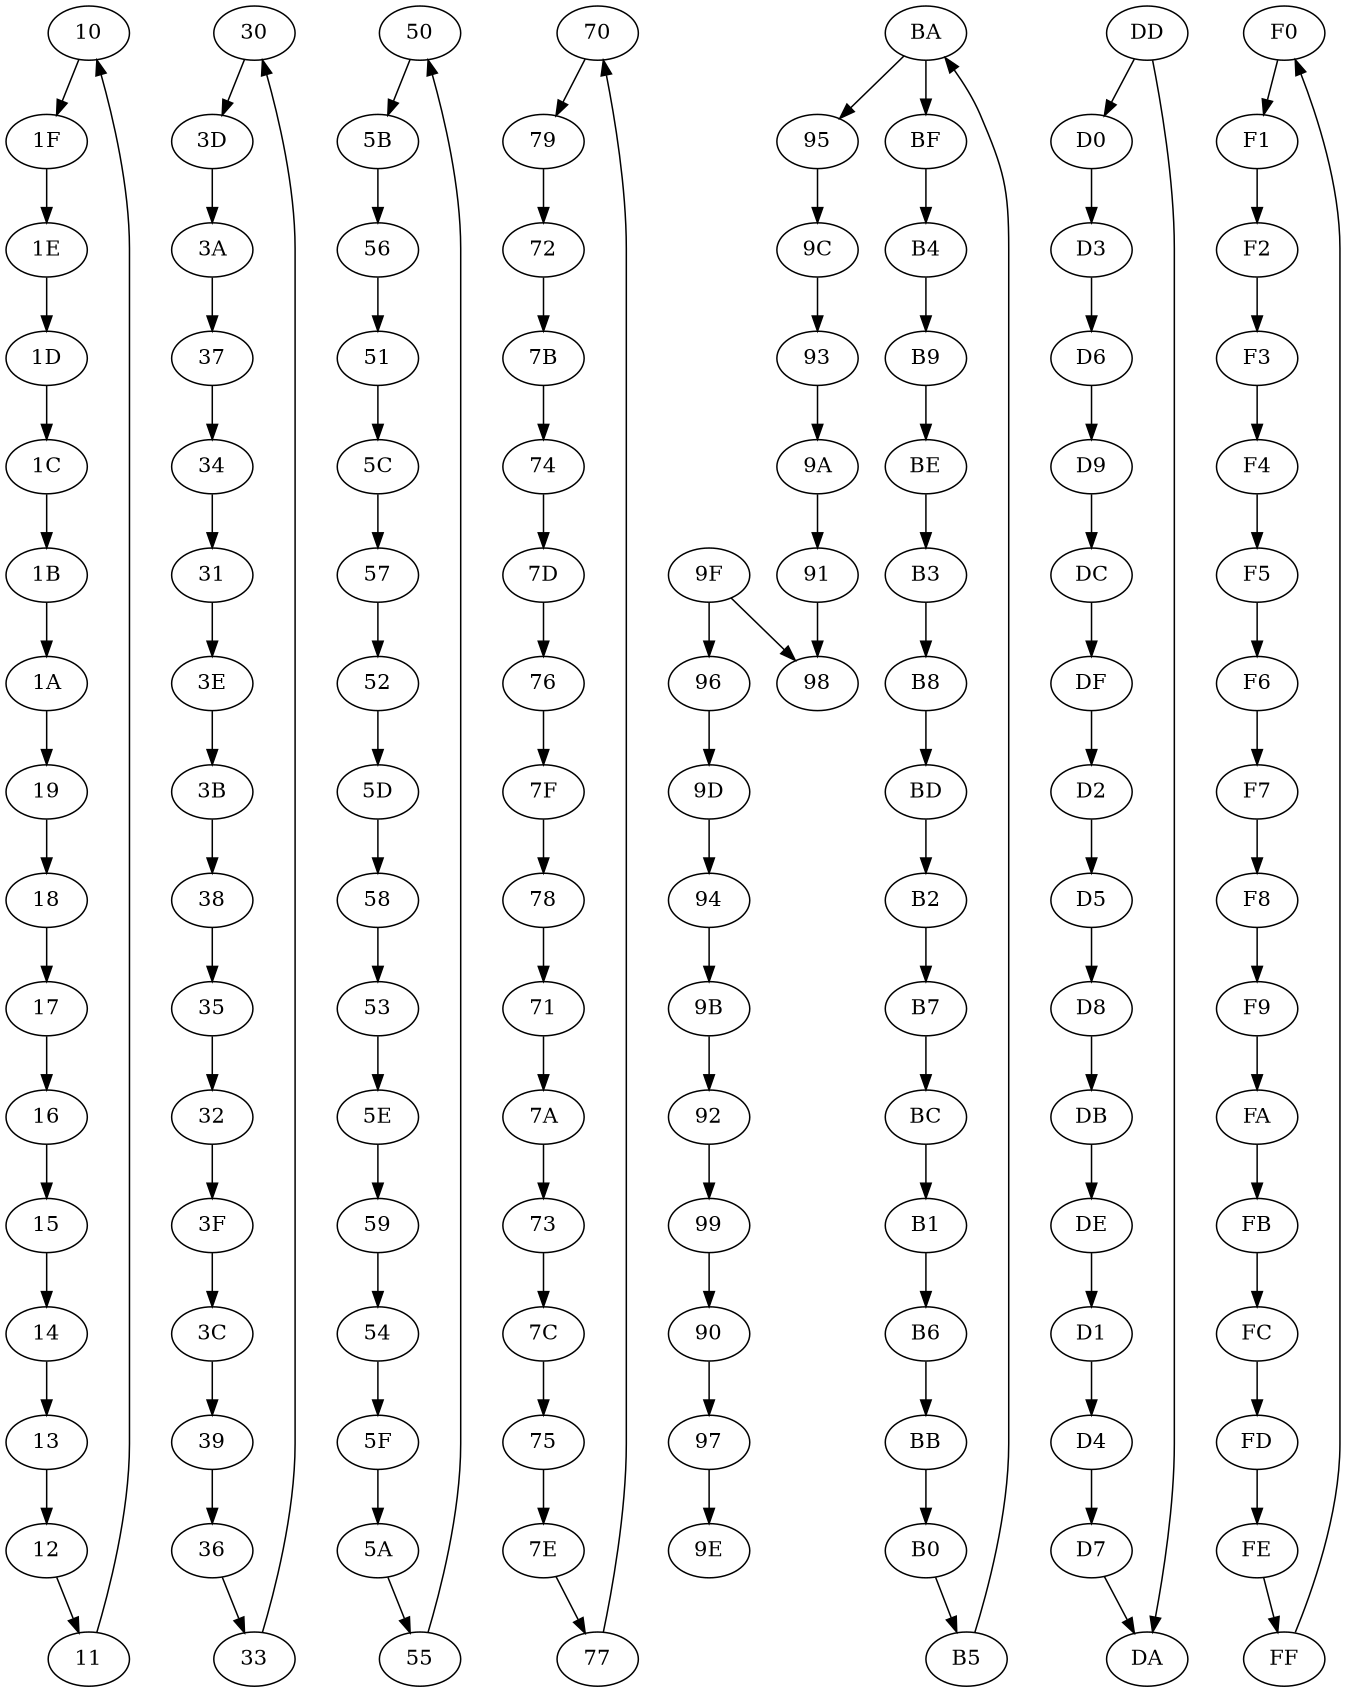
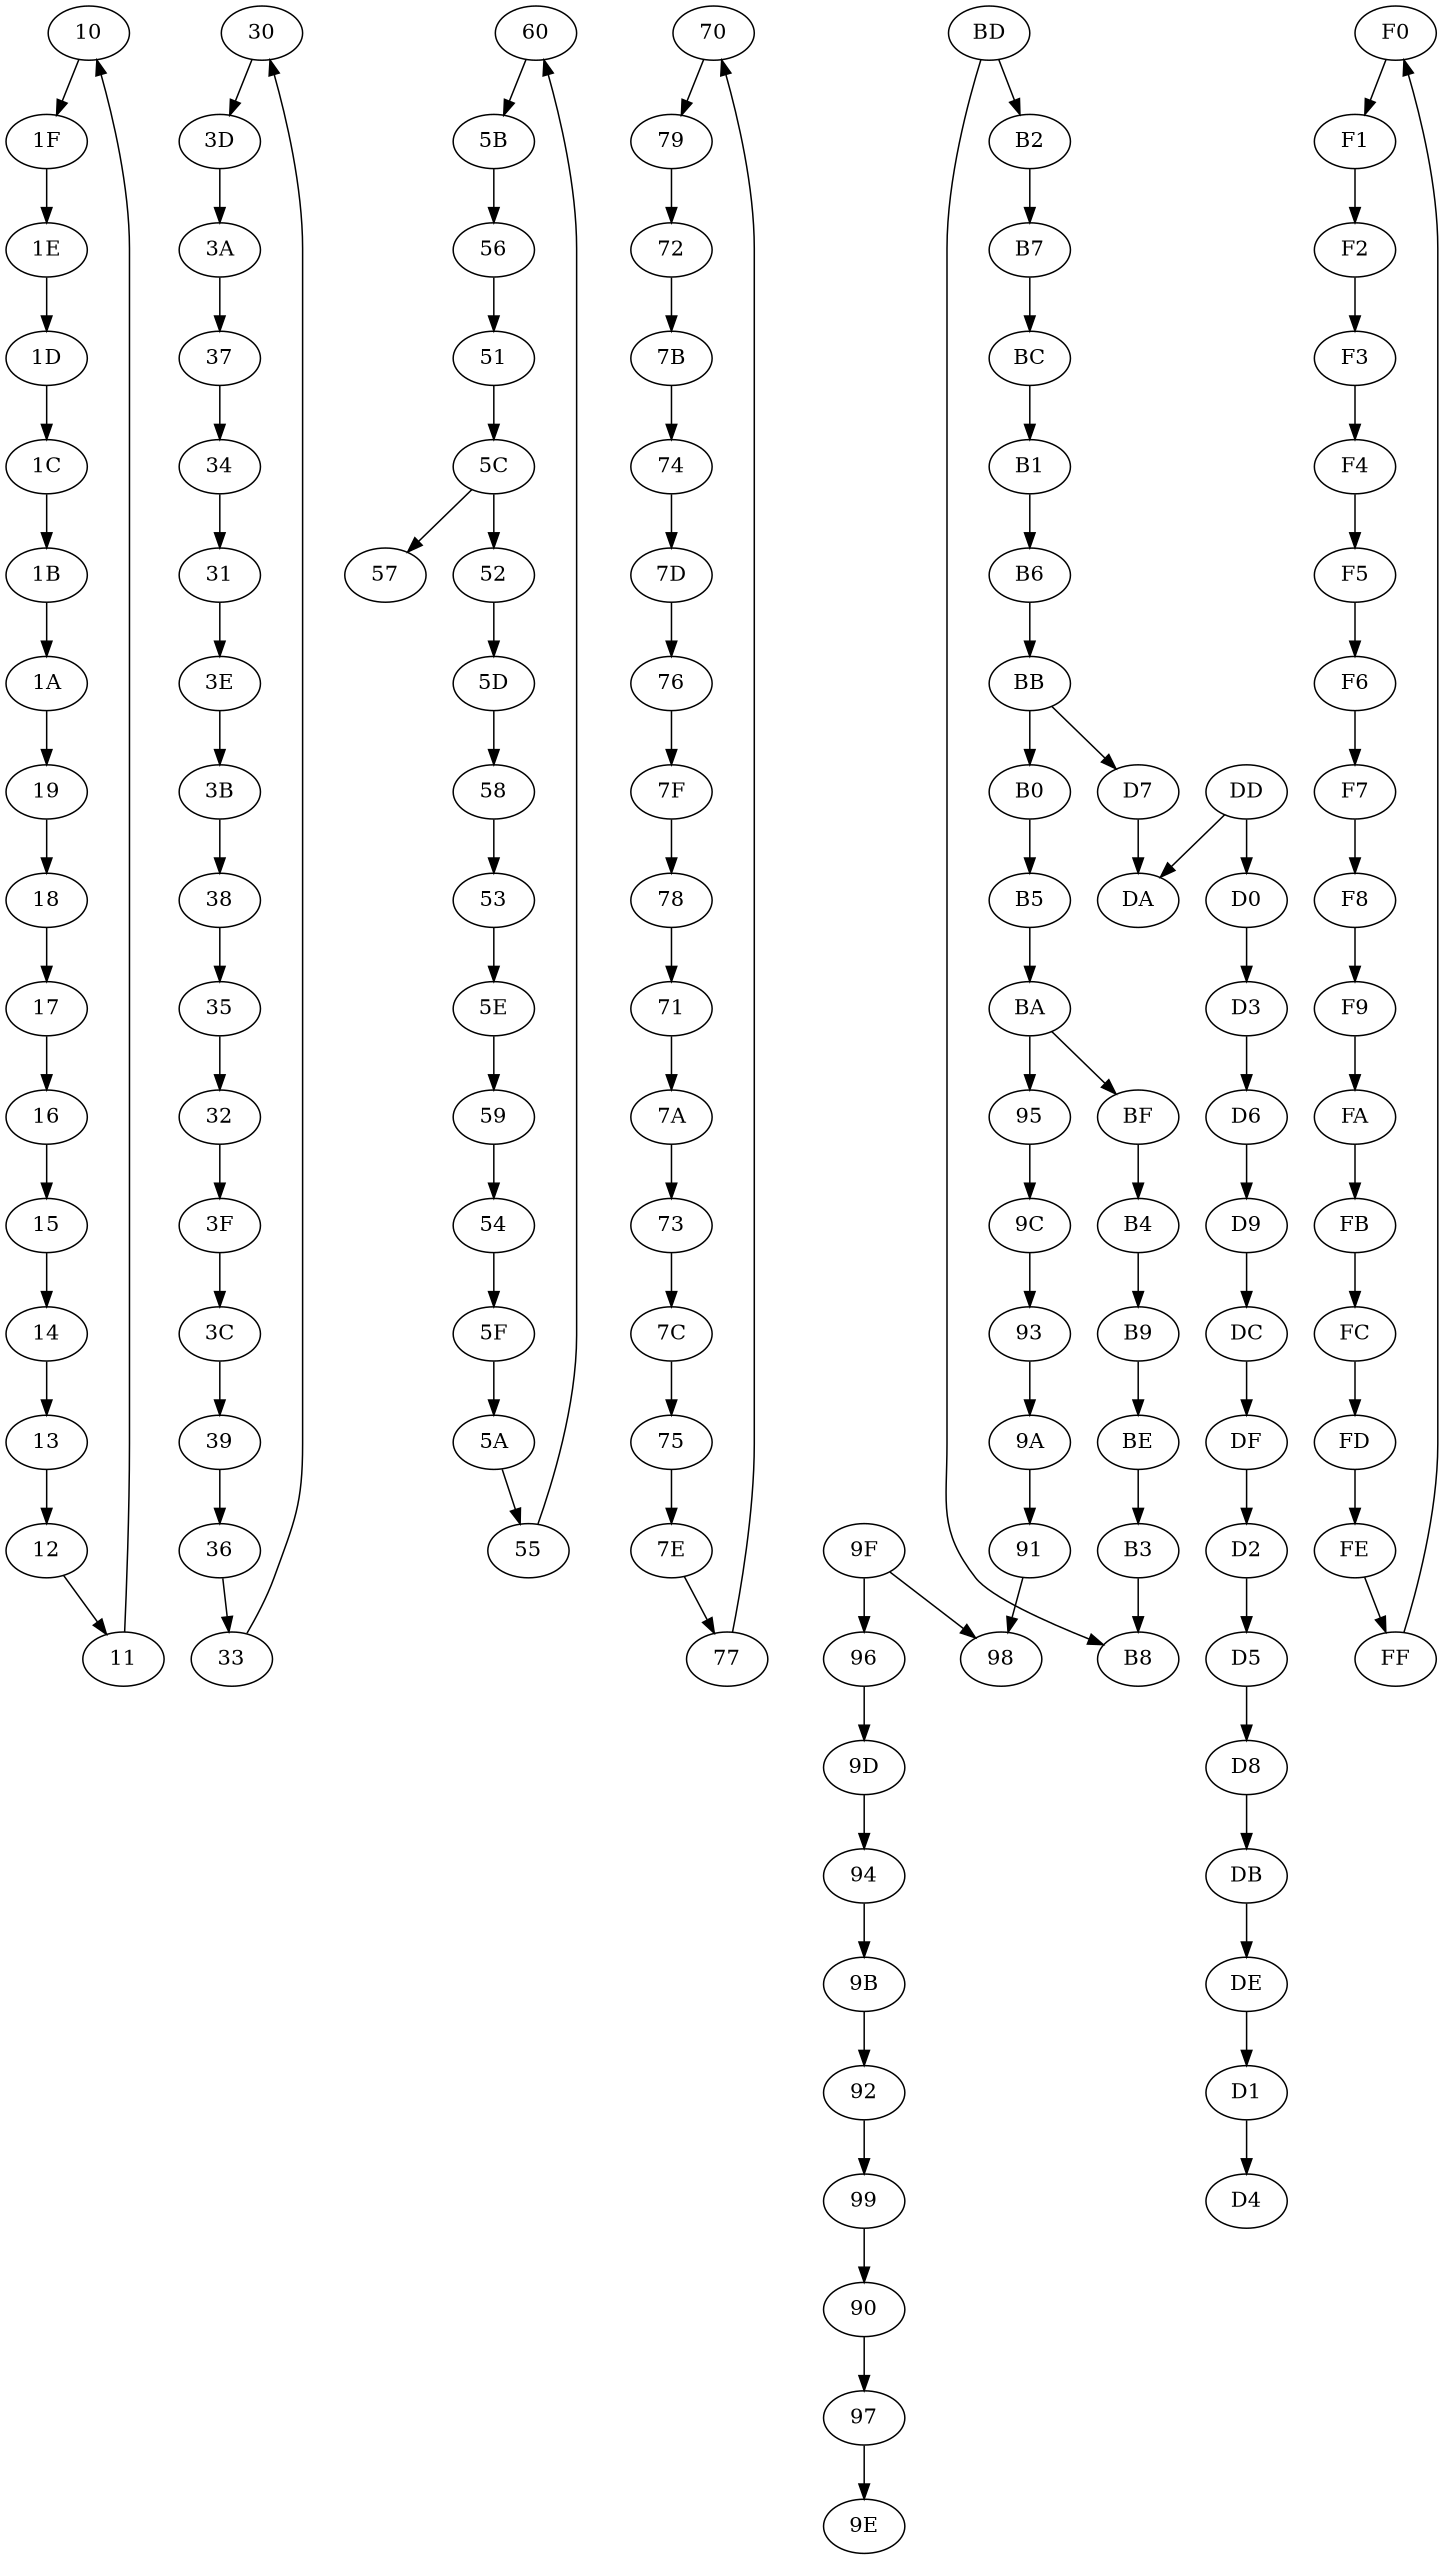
(420, 33) -> (536, 33)
(378, 622) -> (494, 514)
(926, 730) -> (947, 885)
(1092, 1489) -> (1078, 732)
